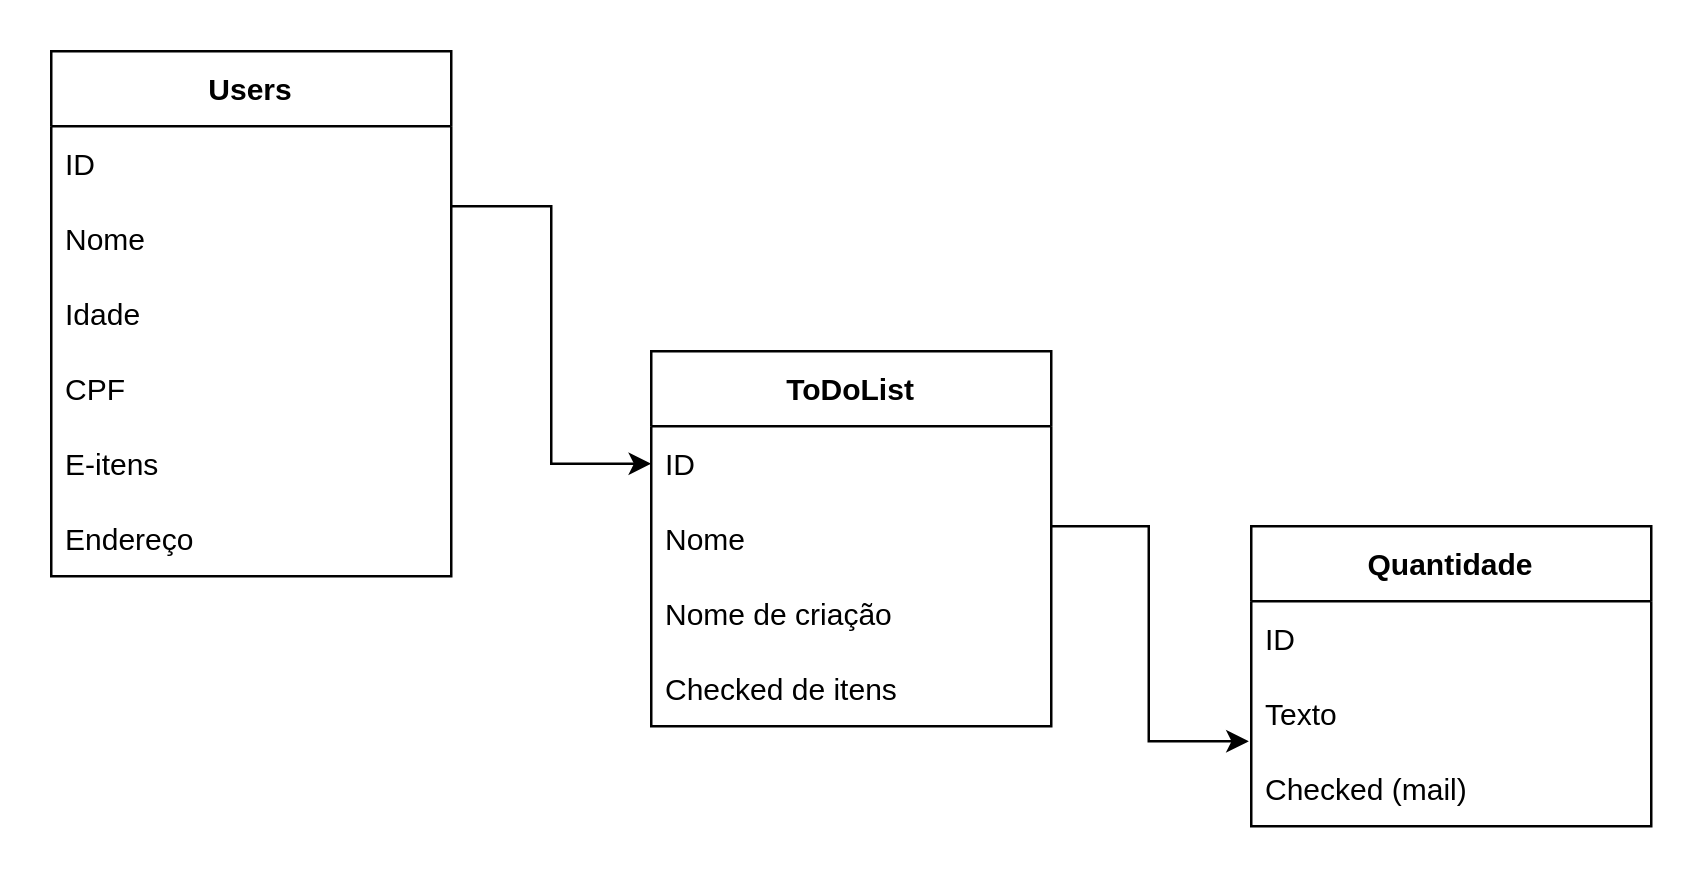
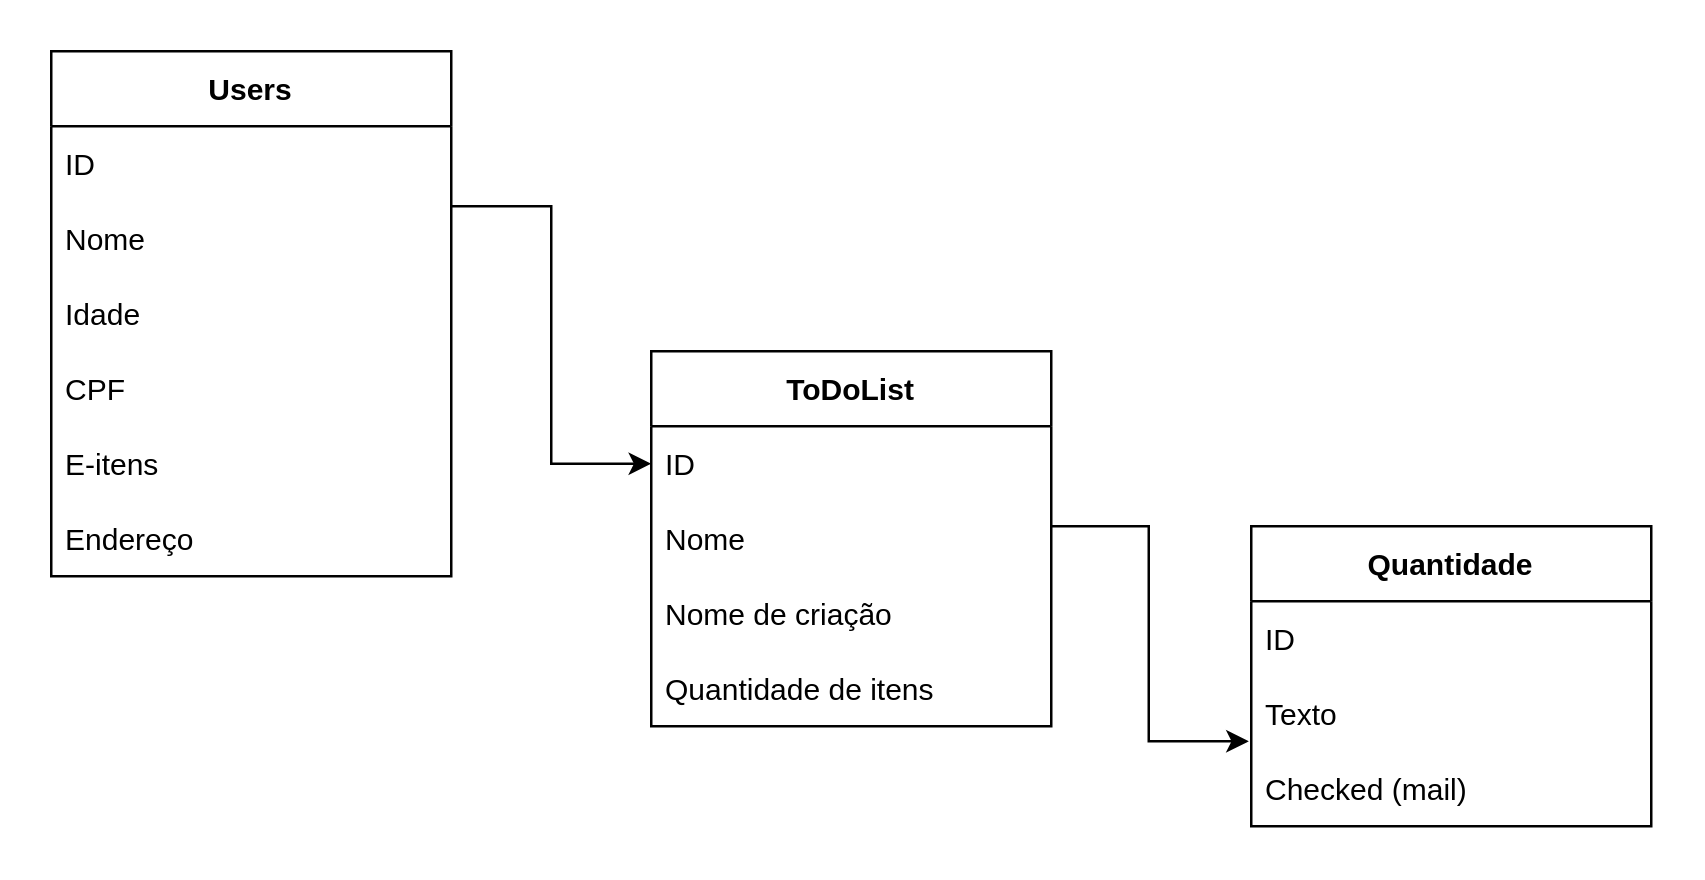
(788, 690) -> (809, 690)
